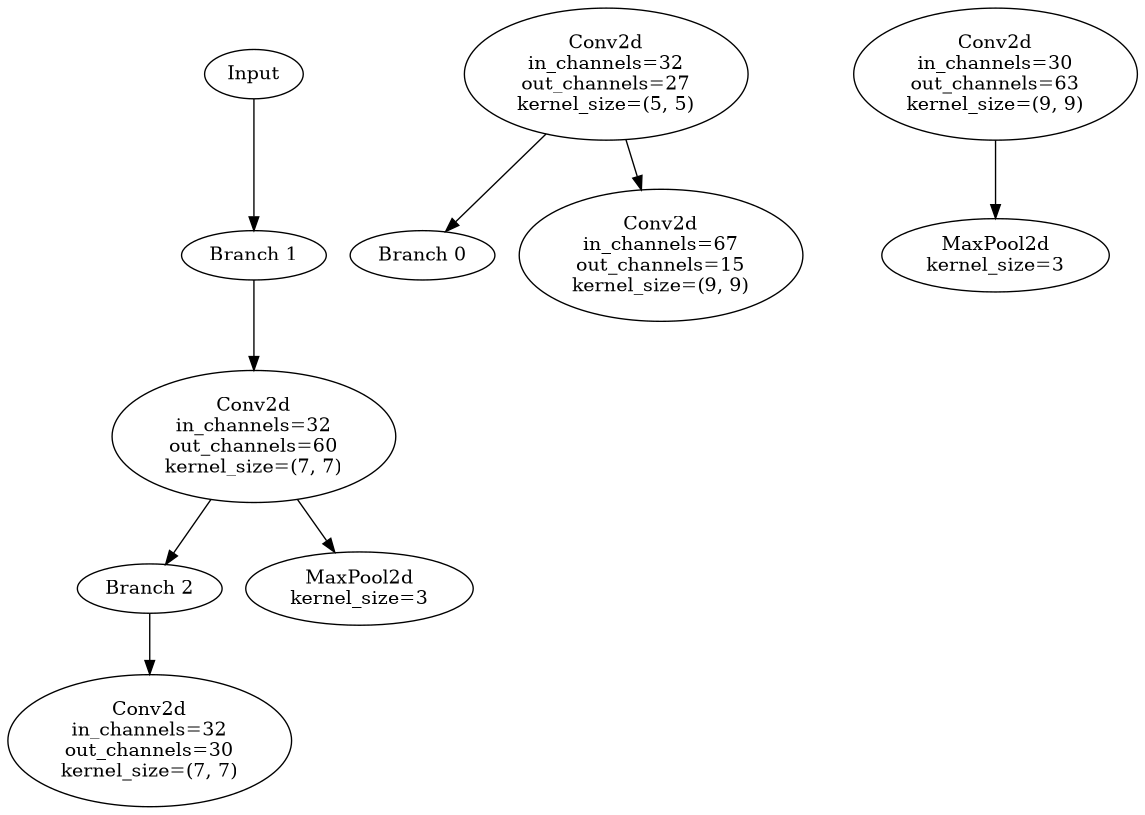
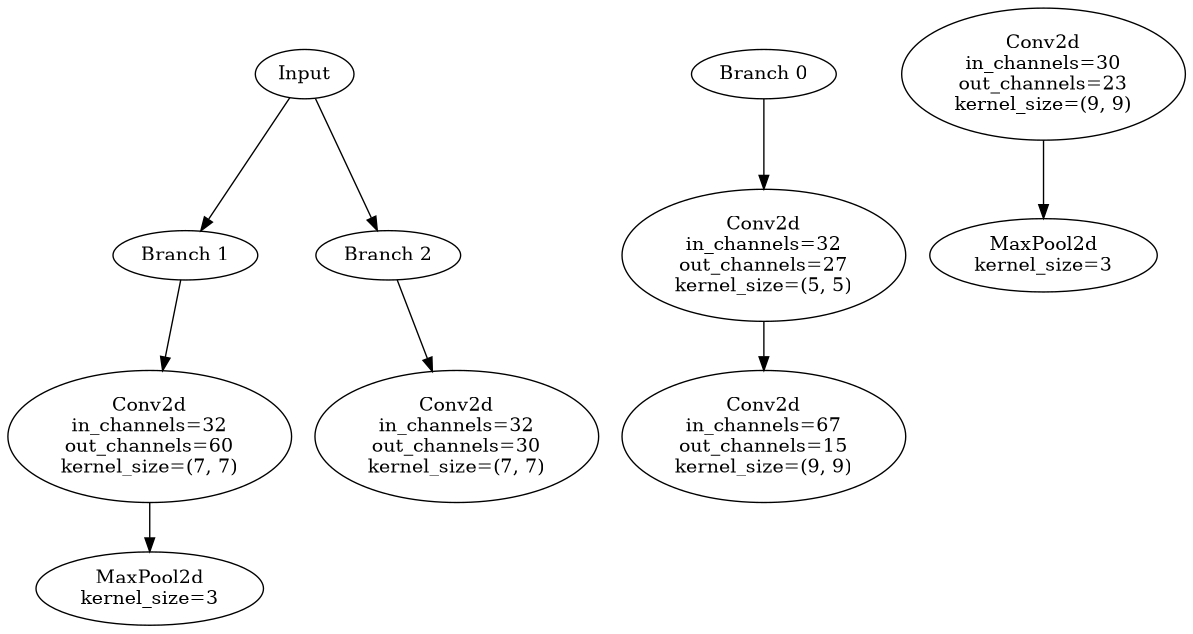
(996, 74) -> (1044, 74)
(501, 178) -> (764, 137)
(192, 526) -> (343, 158)
